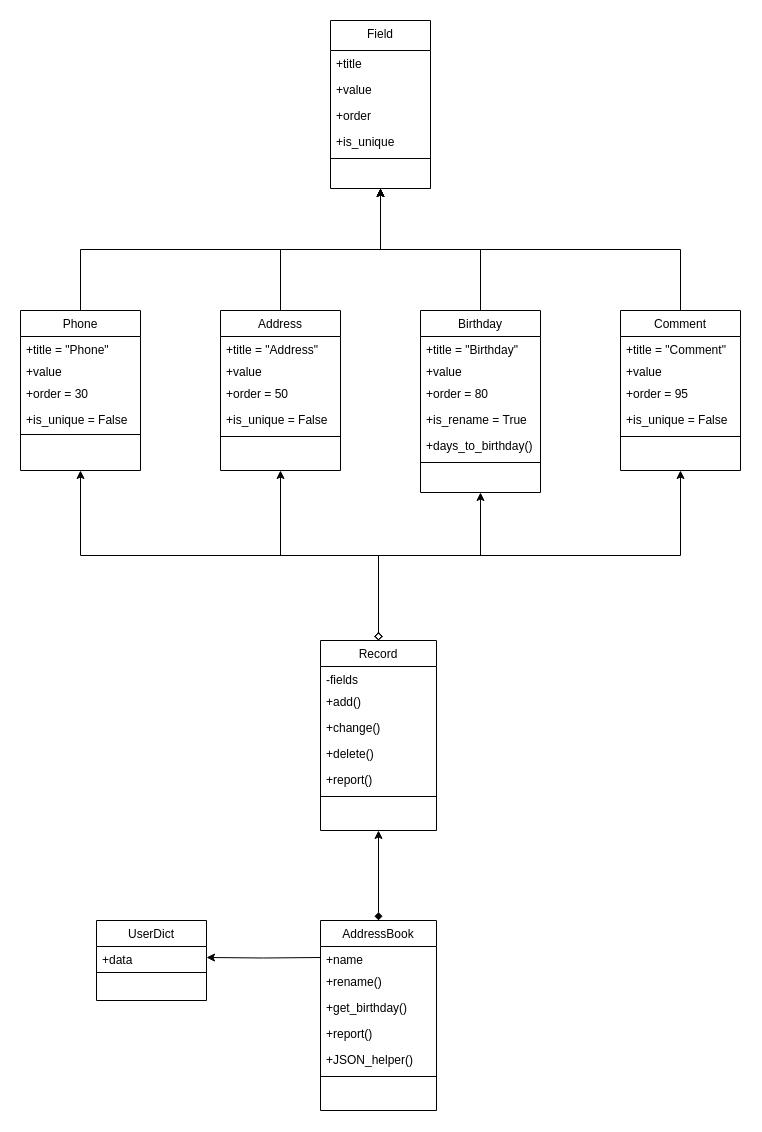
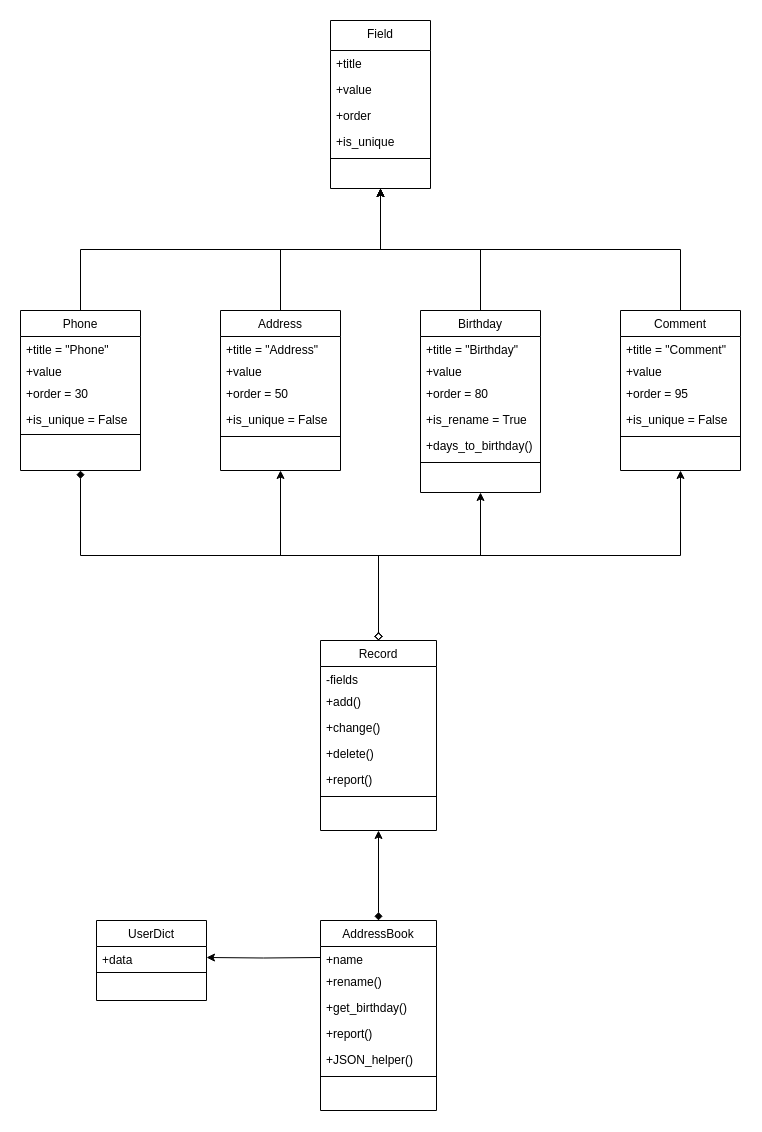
(81, 478) -> (81, 479)
